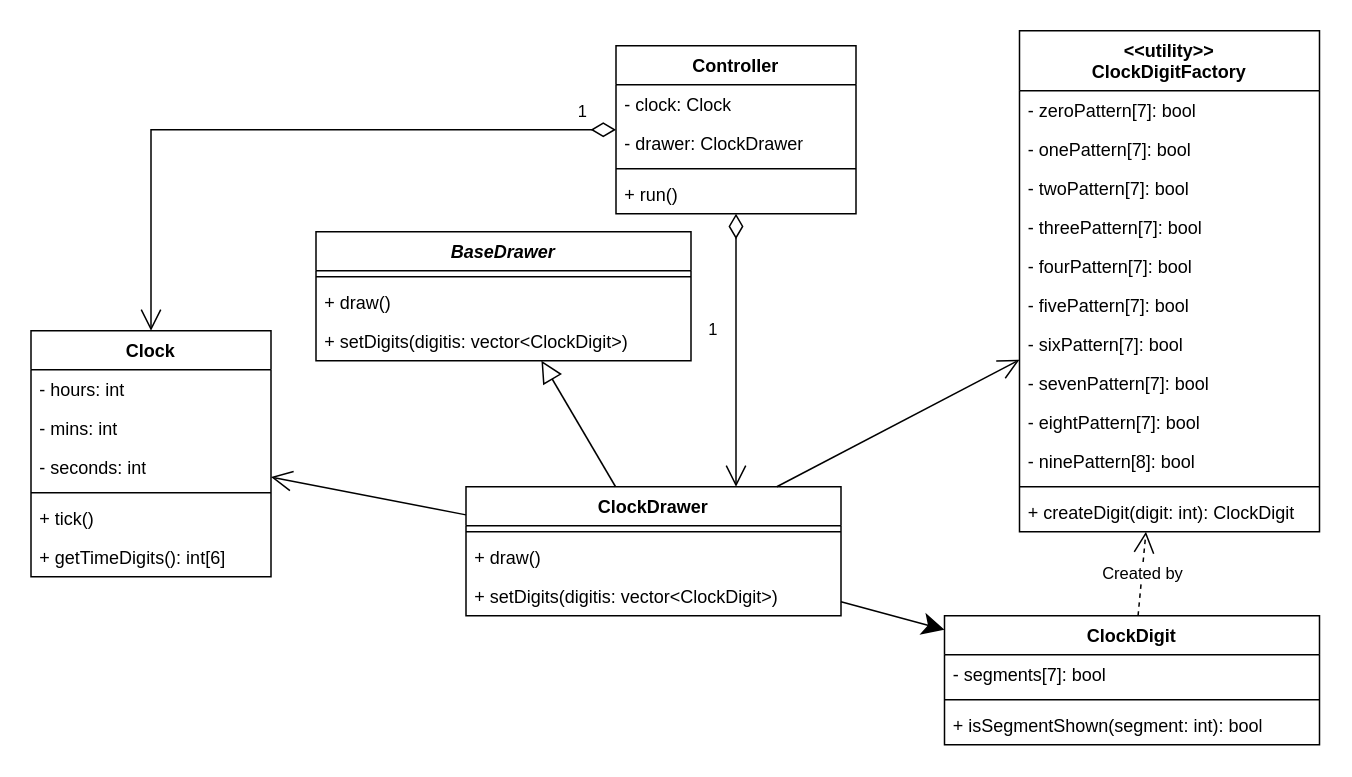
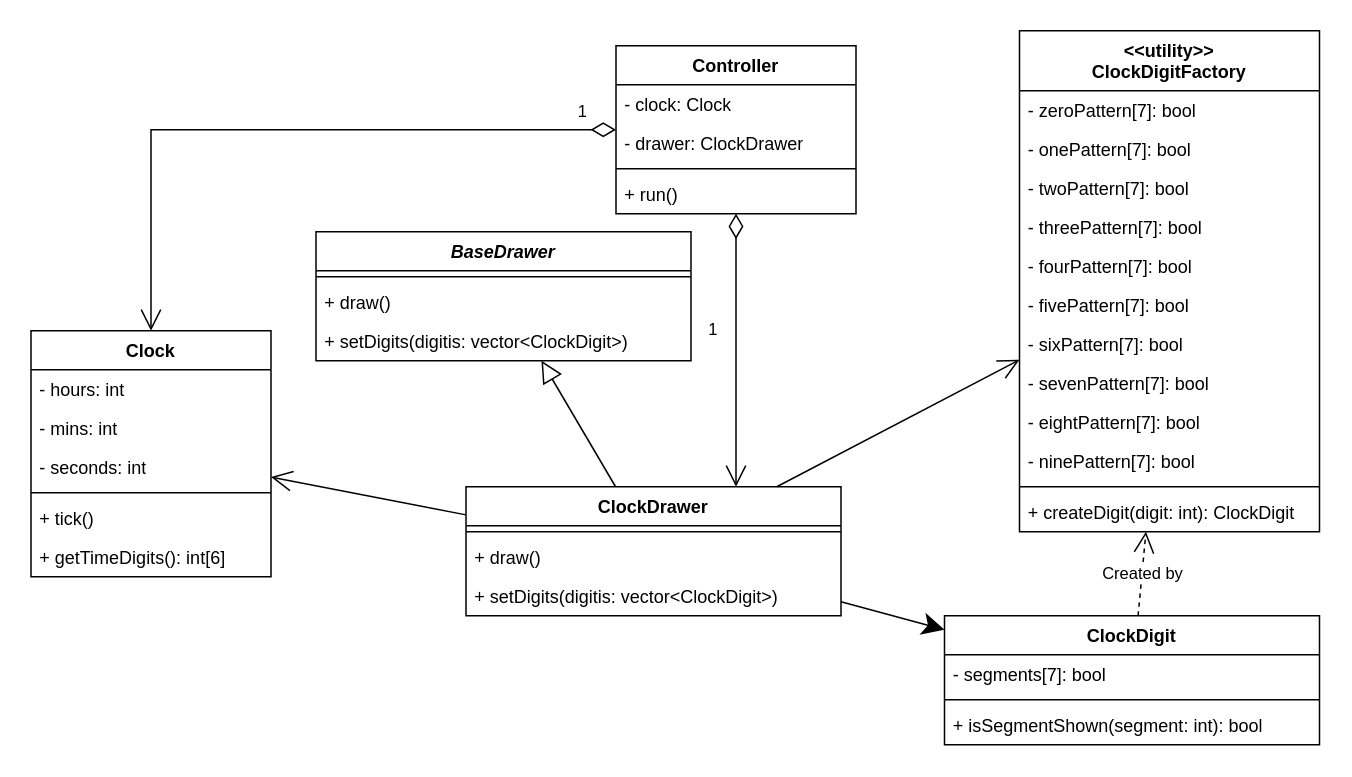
(1127, 463) -> (1127, 463)
